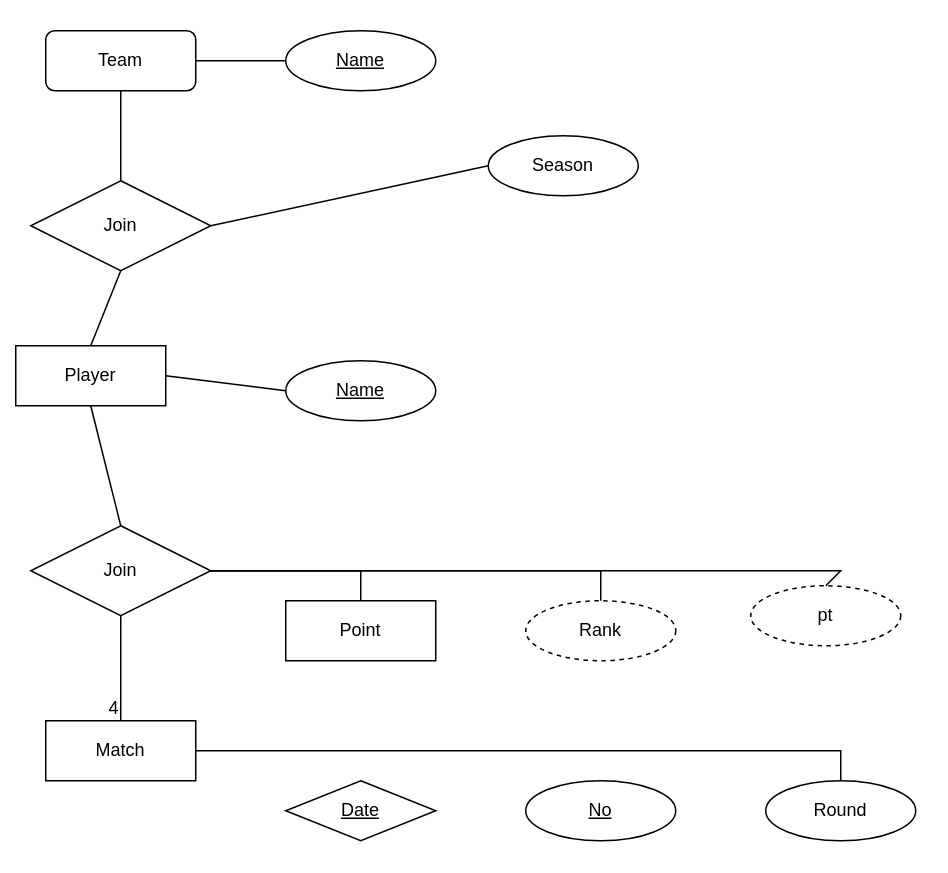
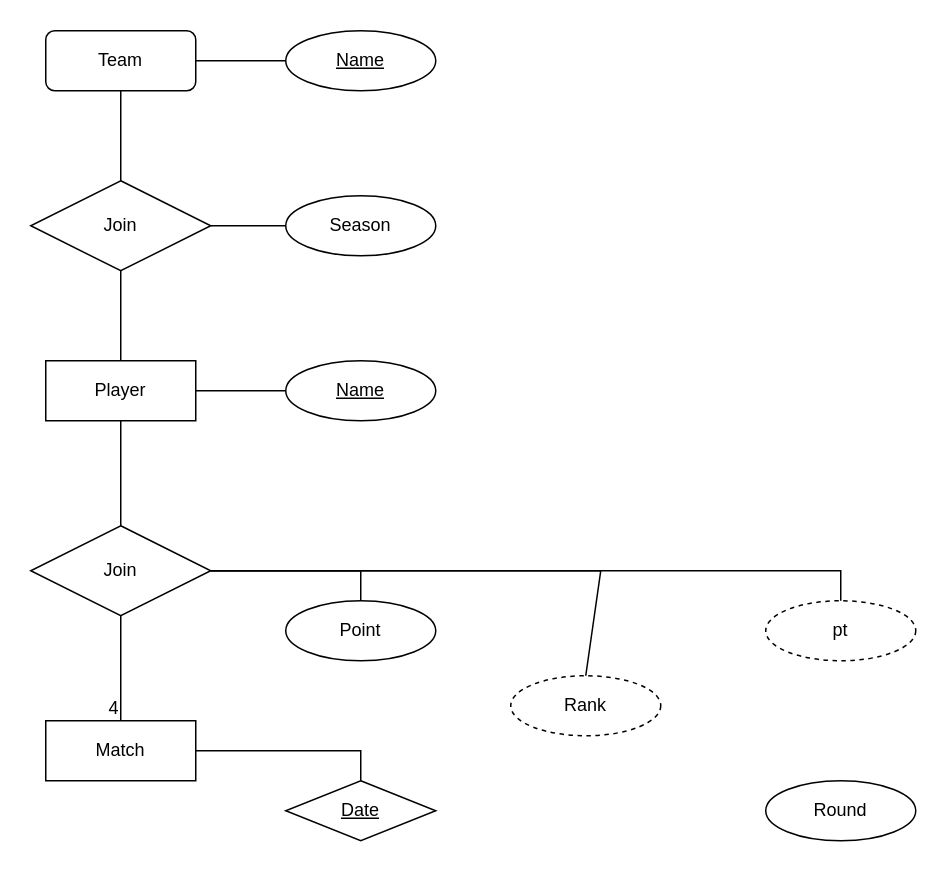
(563, 166) -> (361, 226)
(91, 376) -> (121, 391)
(826, 616) -> (841, 631)
(361, 631) -> (361, 631)
(601, 631) -> (586, 706)
(617, 751) -> none
none -> (361, 767)
(601, 811) -> none
